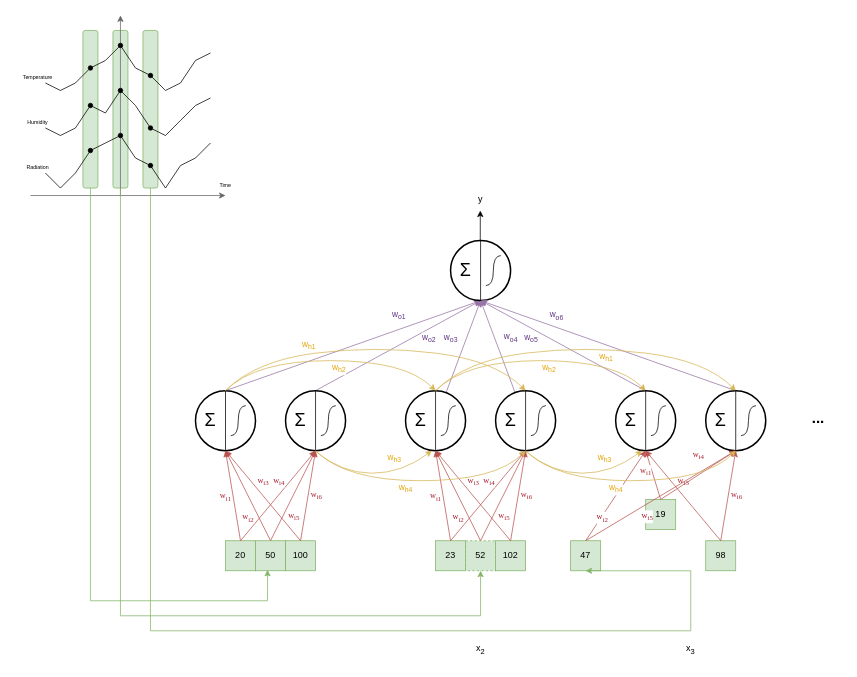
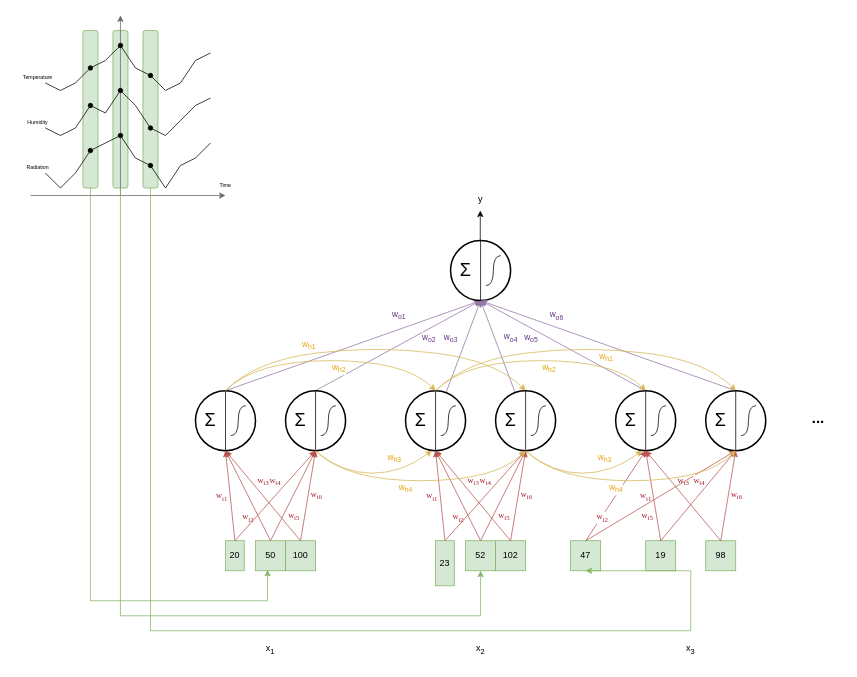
(660, 514) -> (660, 555)
(240, 555) -> (235, 555)
(450, 555) -> (445, 563)
(480, 555) -> (480, 555)
none -> (270, 649)
